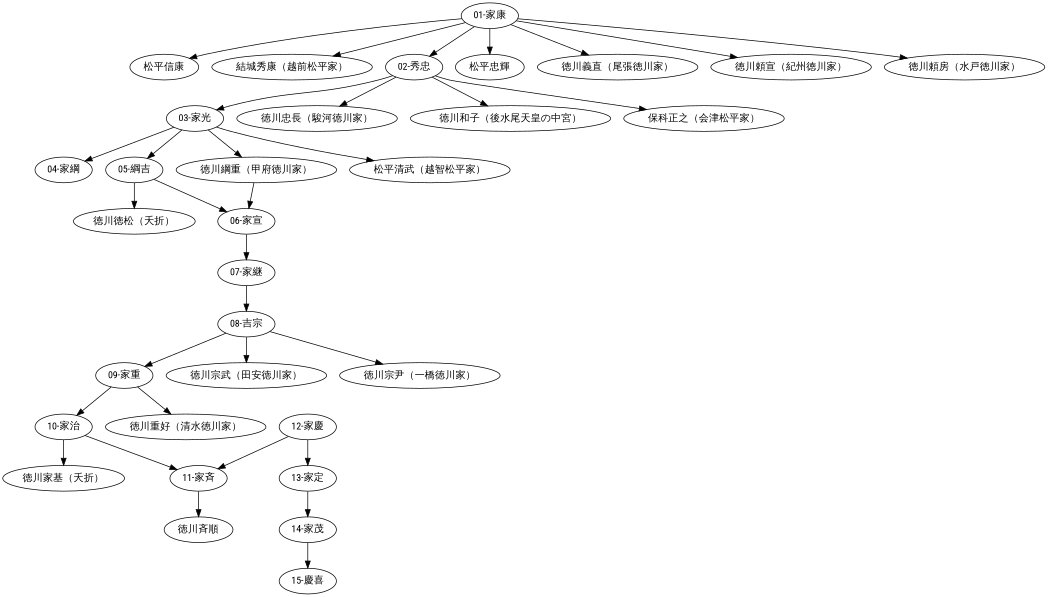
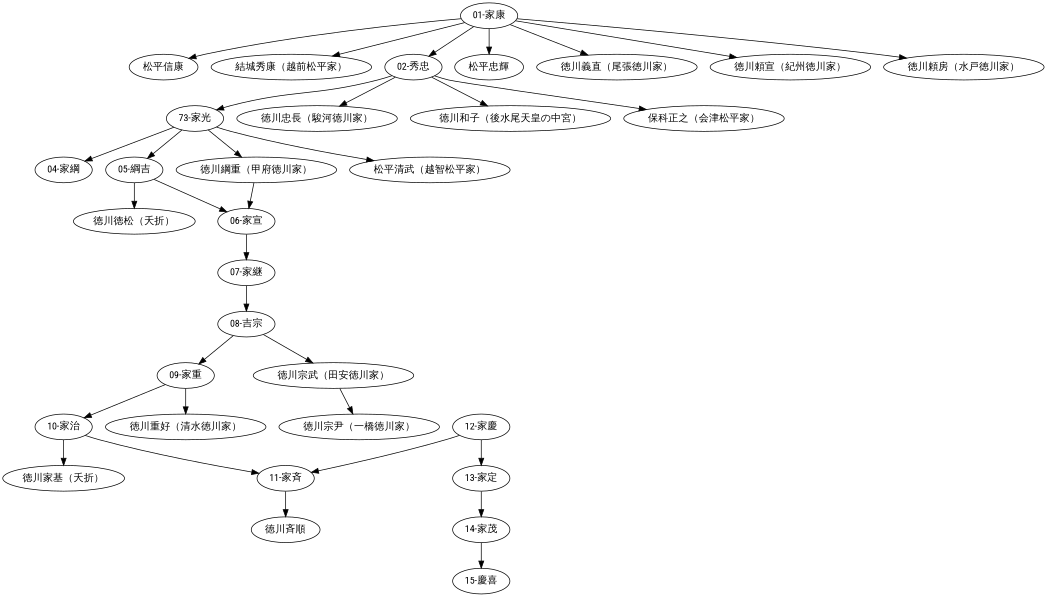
(195, 119) -> (195, 119)
(323, 347) -> (345, 398)
